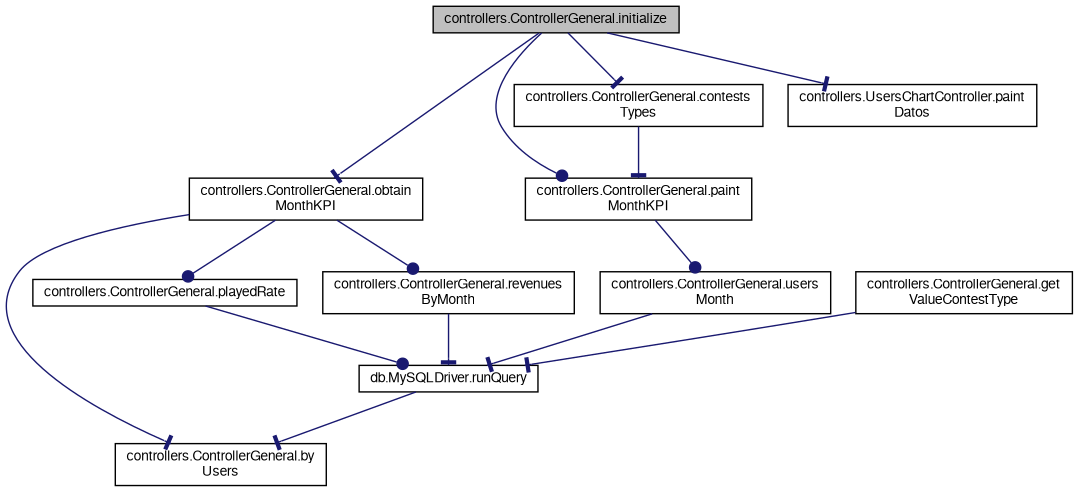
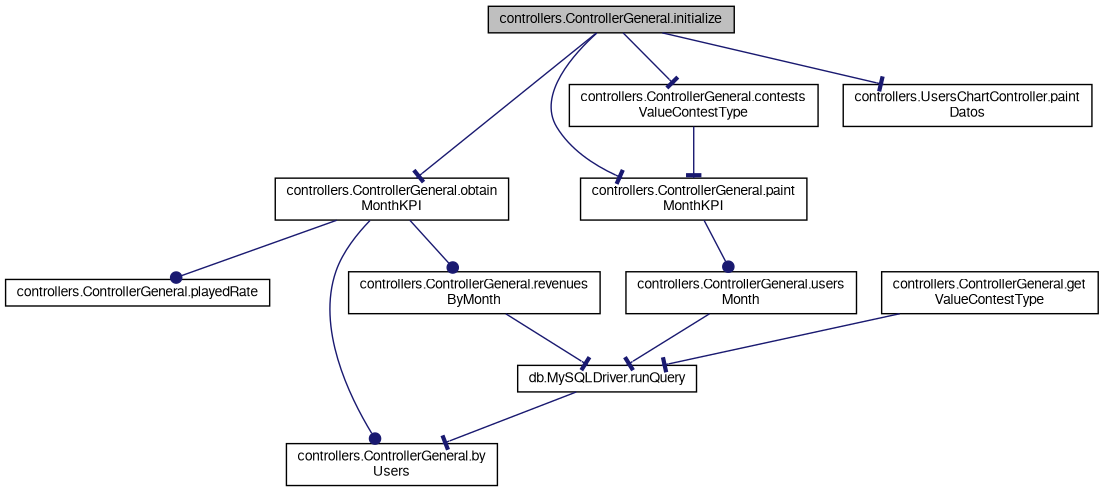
(639, 105) -> (694, 105)
(497, 109) -> (552, 112)
(8, 304) -> (331, 325)
(301, 334) -> none
